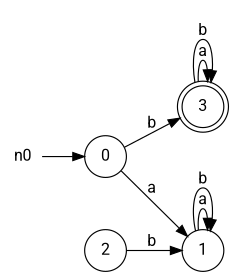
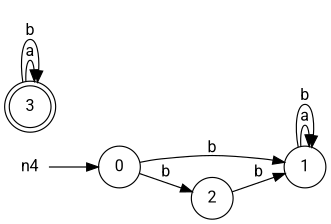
(147, 135) -> (160, 181)
(23, 157) -> (30, 167)
(152, 188) -> (212, 148)
